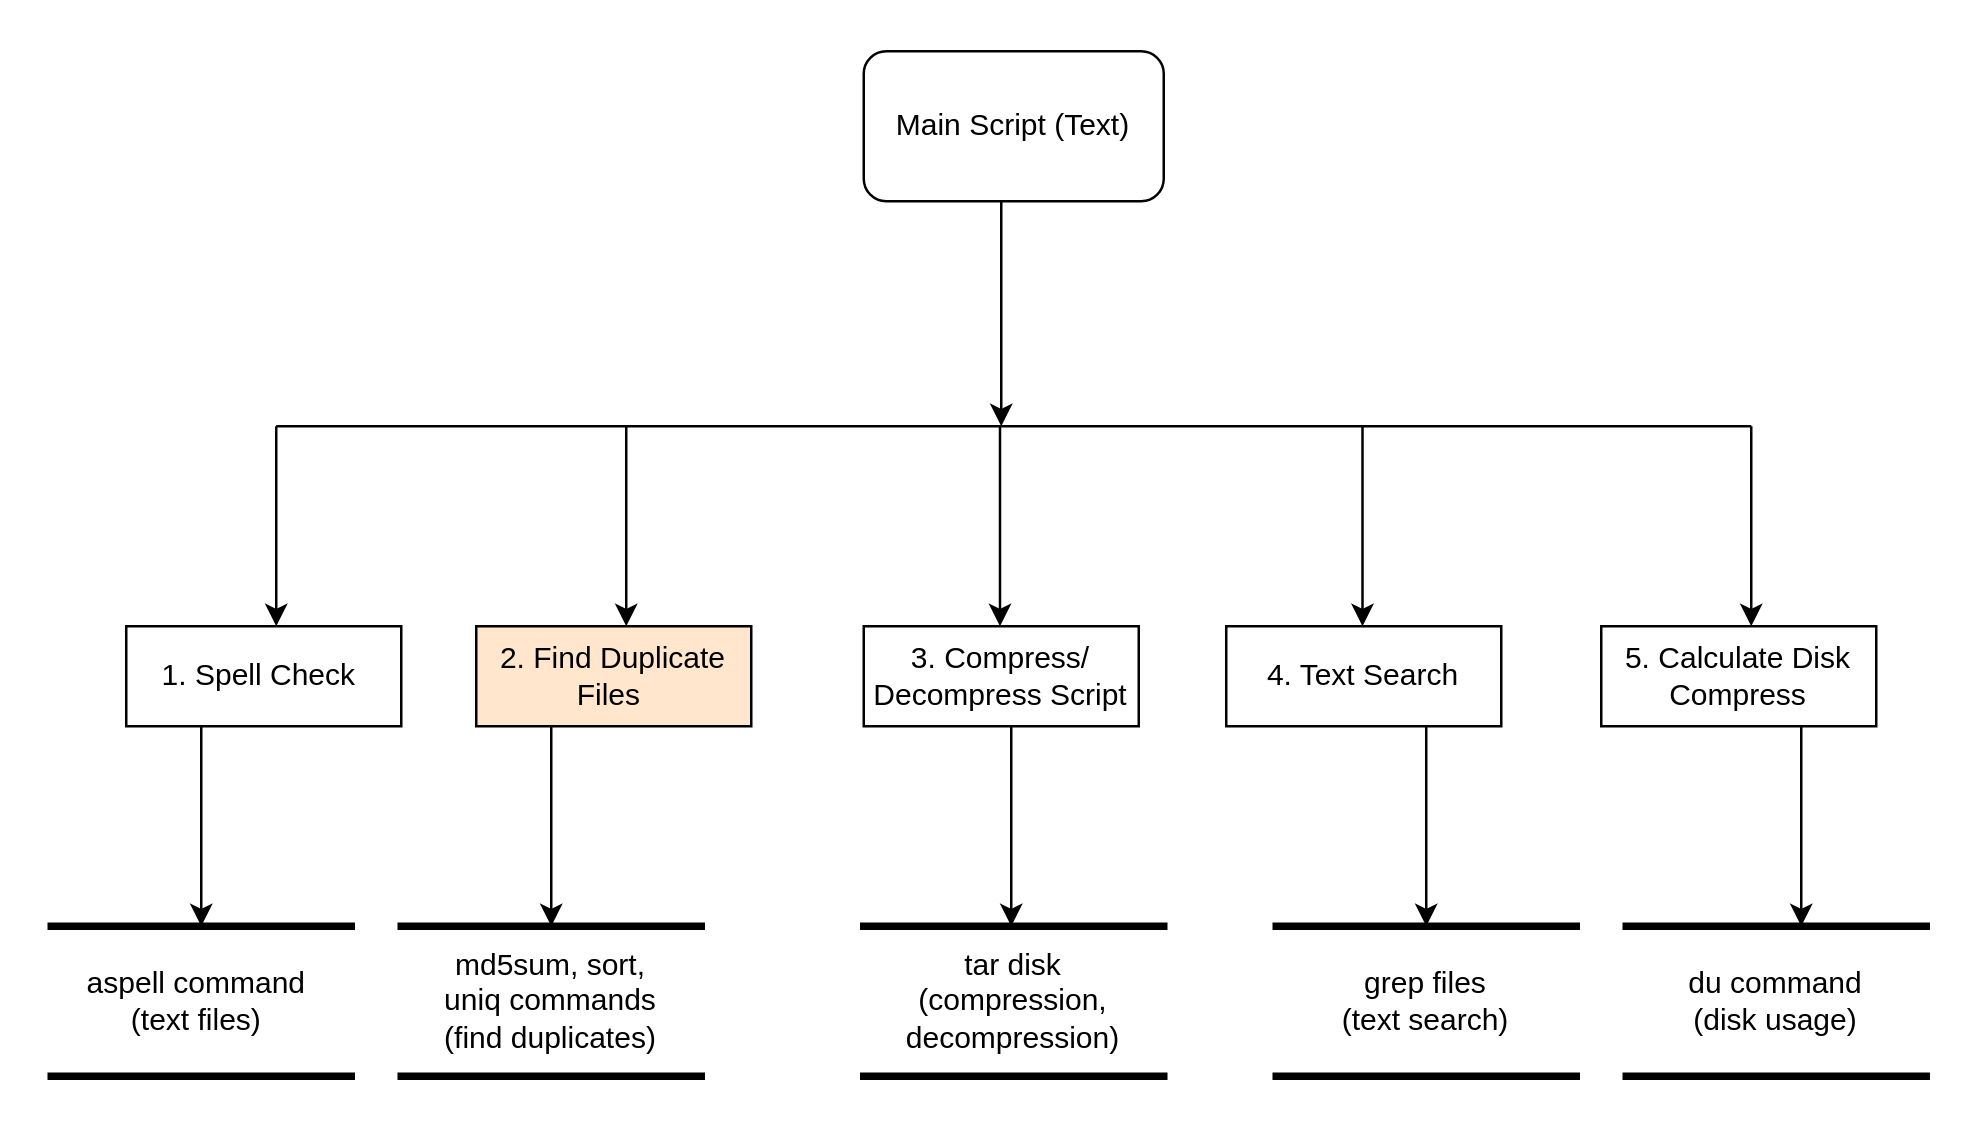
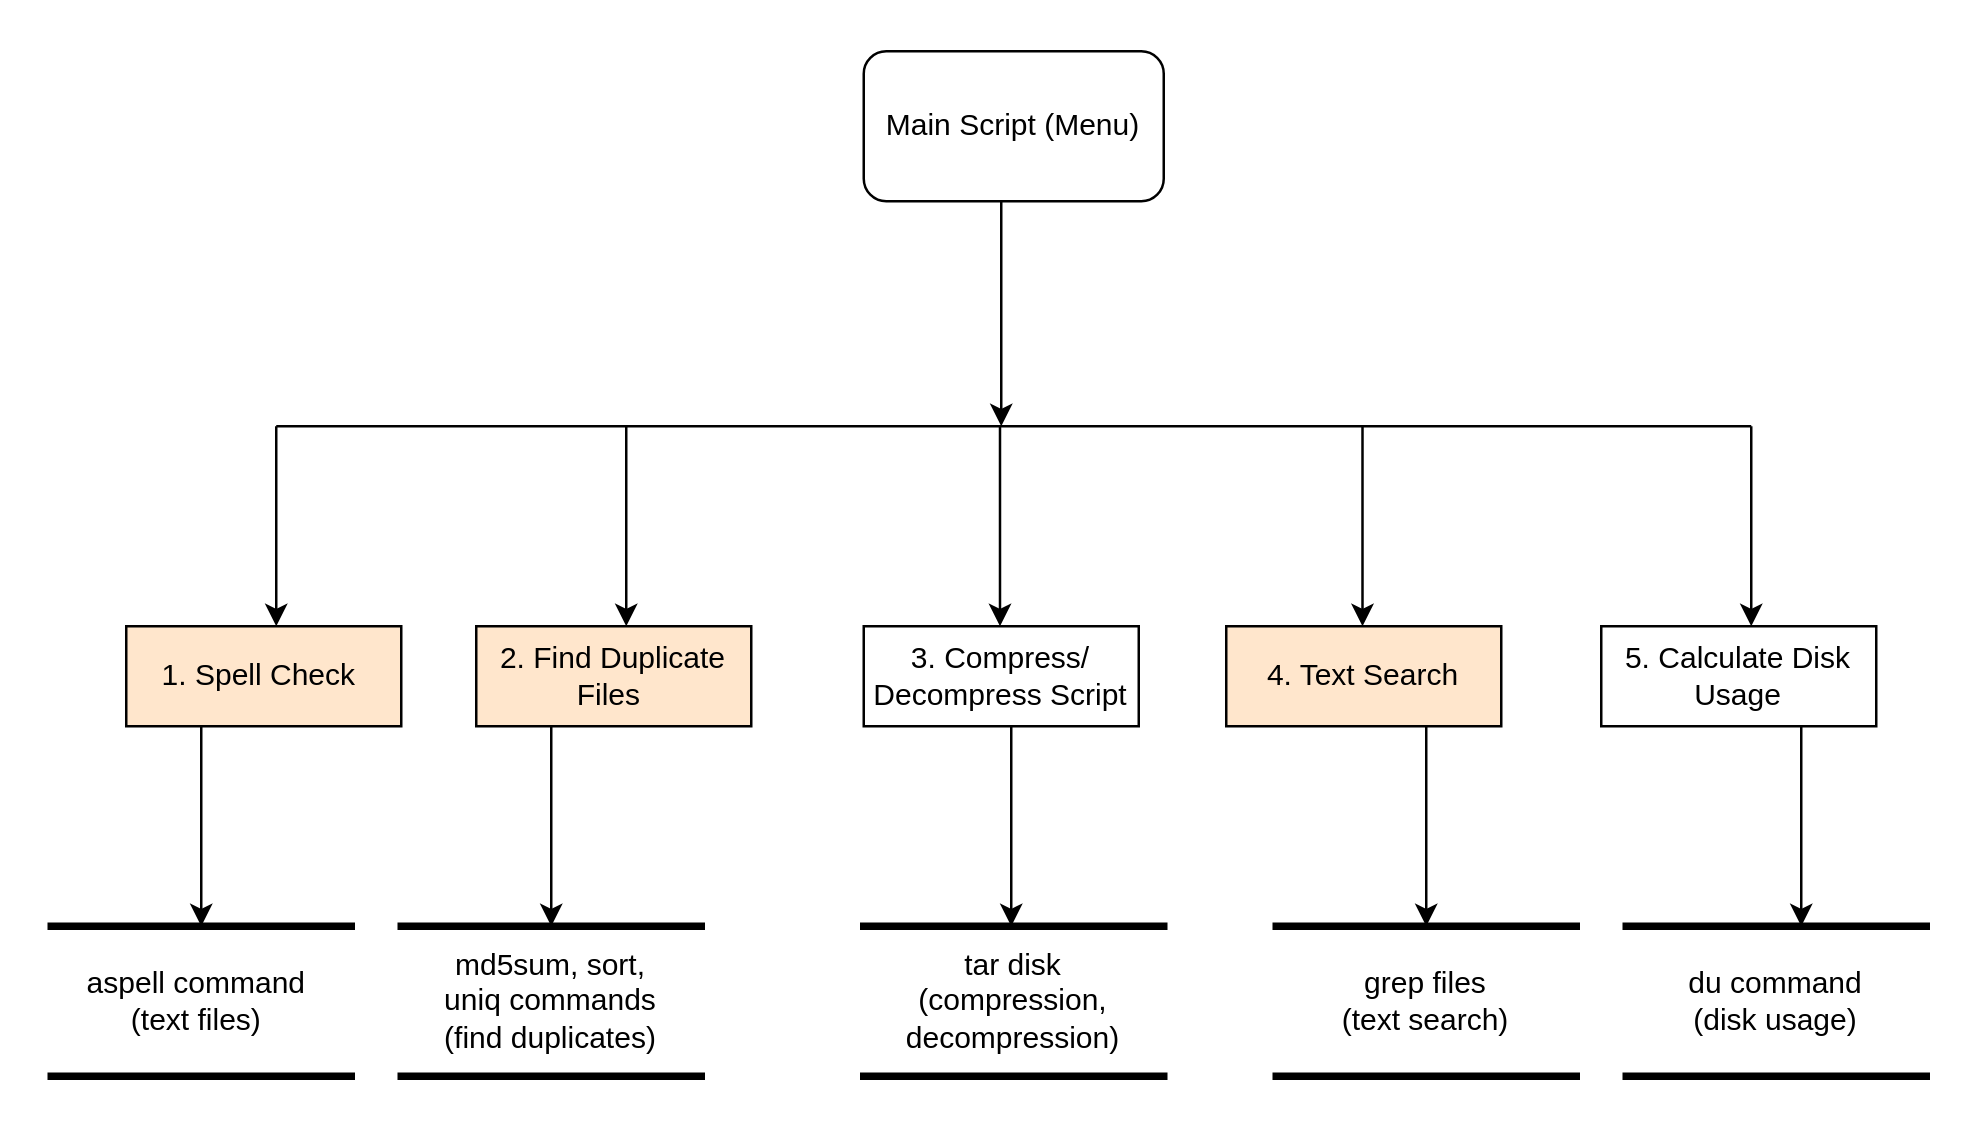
(1014, 126) -> (1014, 126)
(264, 676) -> (264, 676)
(1364, 676) -> (1364, 676)
(1739, 676) -> (1739, 676)
